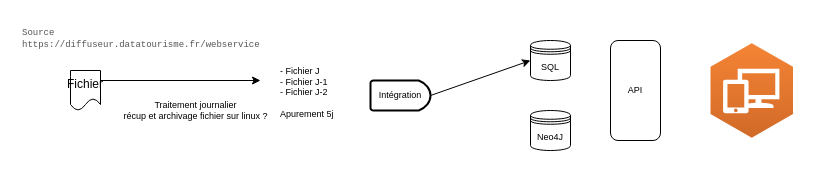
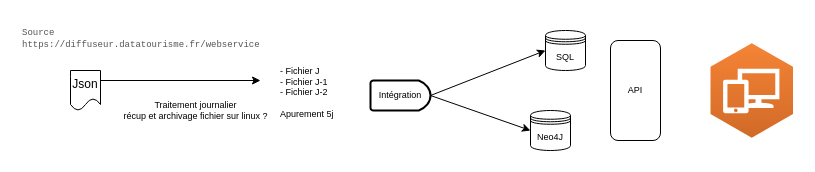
(551, 61) -> (566, 51)
(86, 85) -> (86, 85)
none -> (478, 112)
